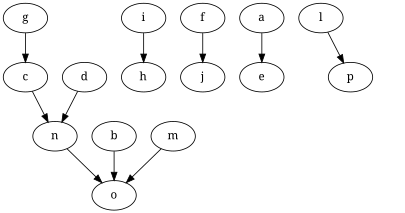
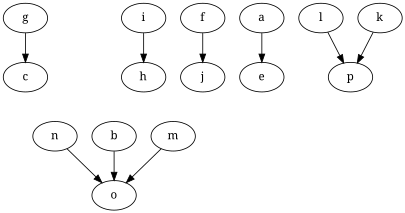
none -> (380, 18)
(85, 77) -> none
(38, 103) -> none
